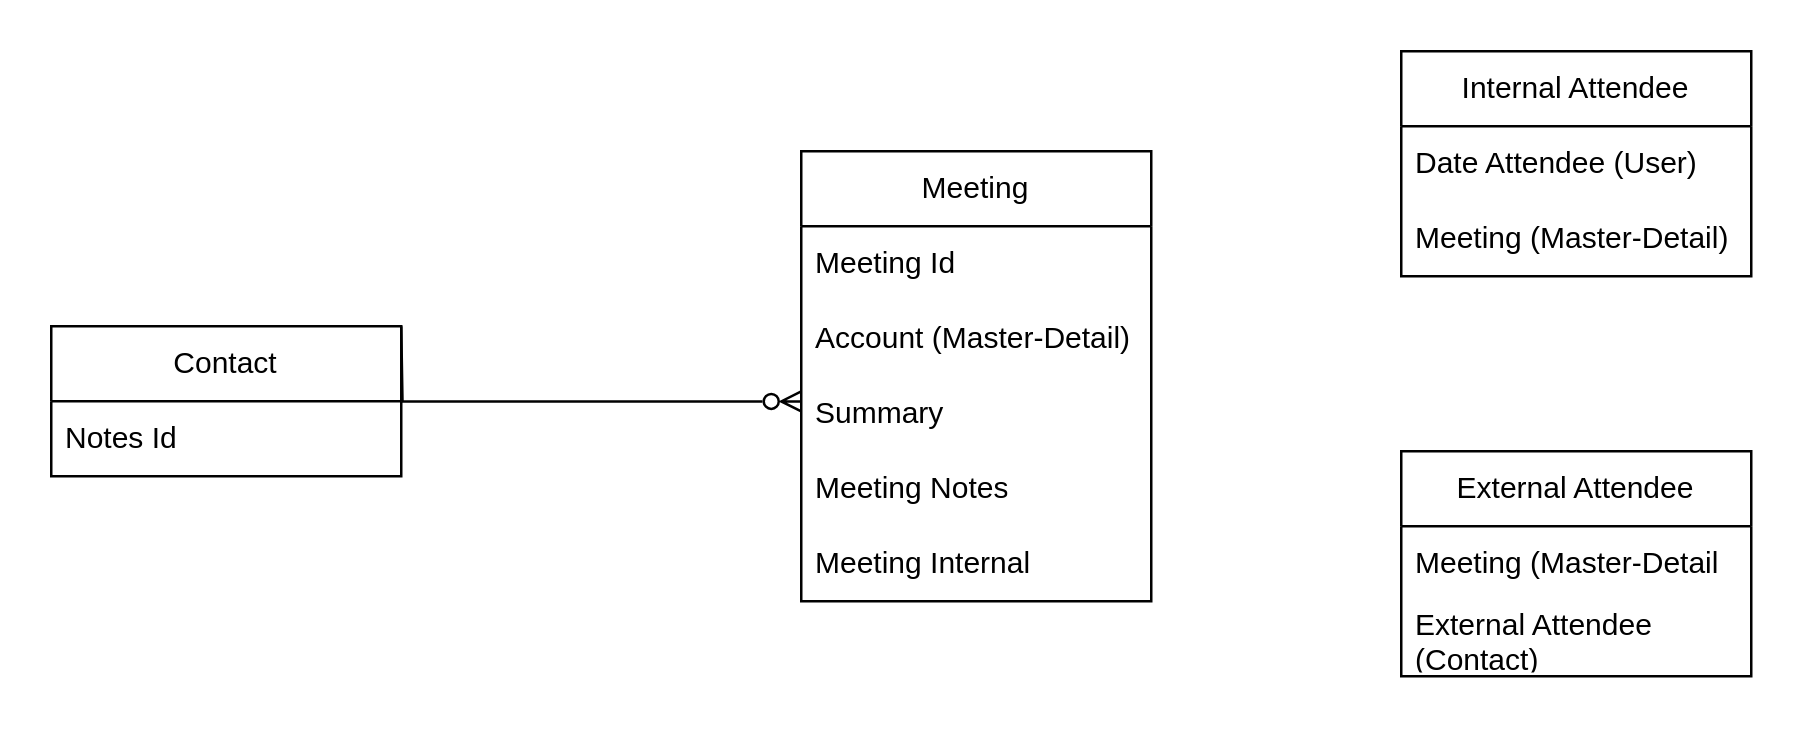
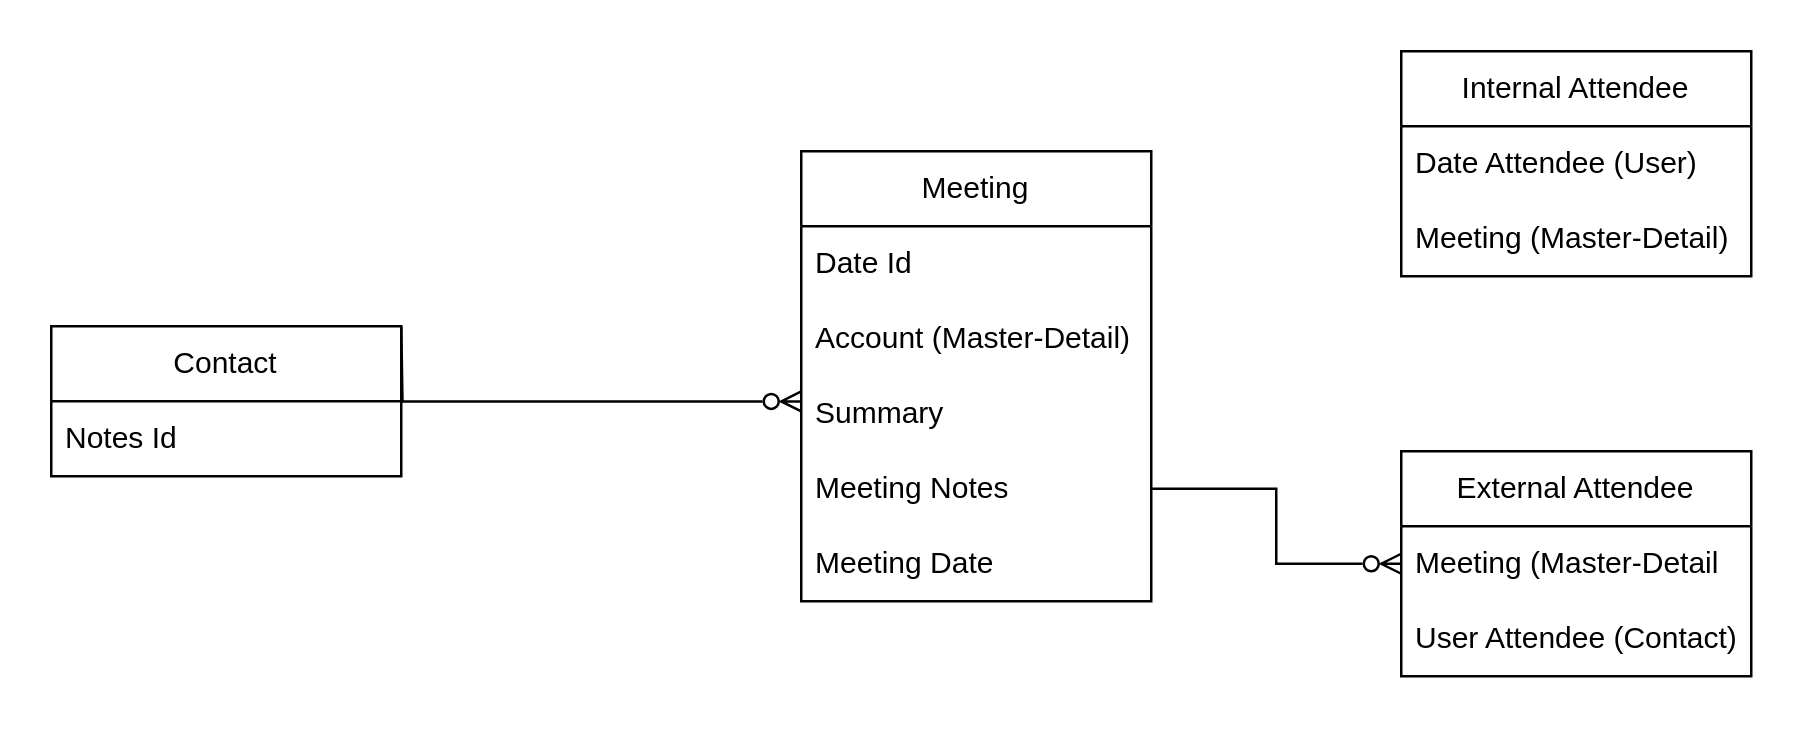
(892, 264) -> (871, 264)
none -> (1276, 509)
(939, 564) -> (909, 564)
(1579, 639) -> (1579, 639)
